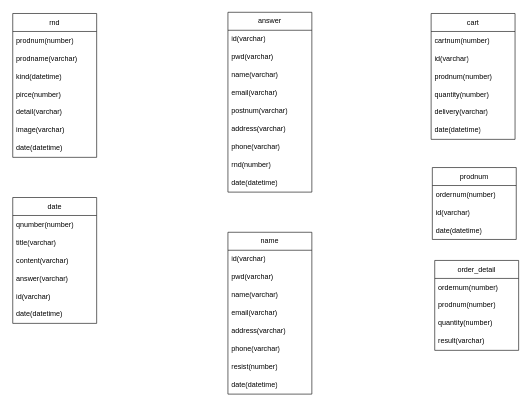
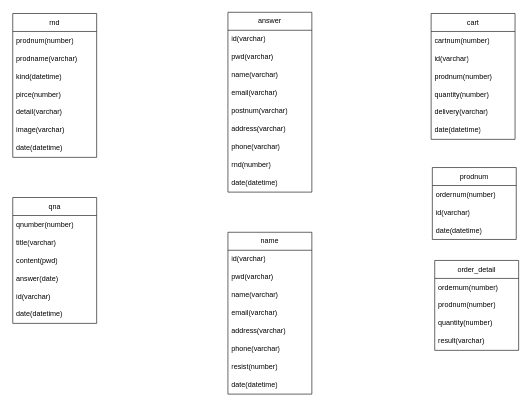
(54, 207) -> (54, 207)
(48, 261) -> (40, 261)
(46, 279) -> (40, 279)
